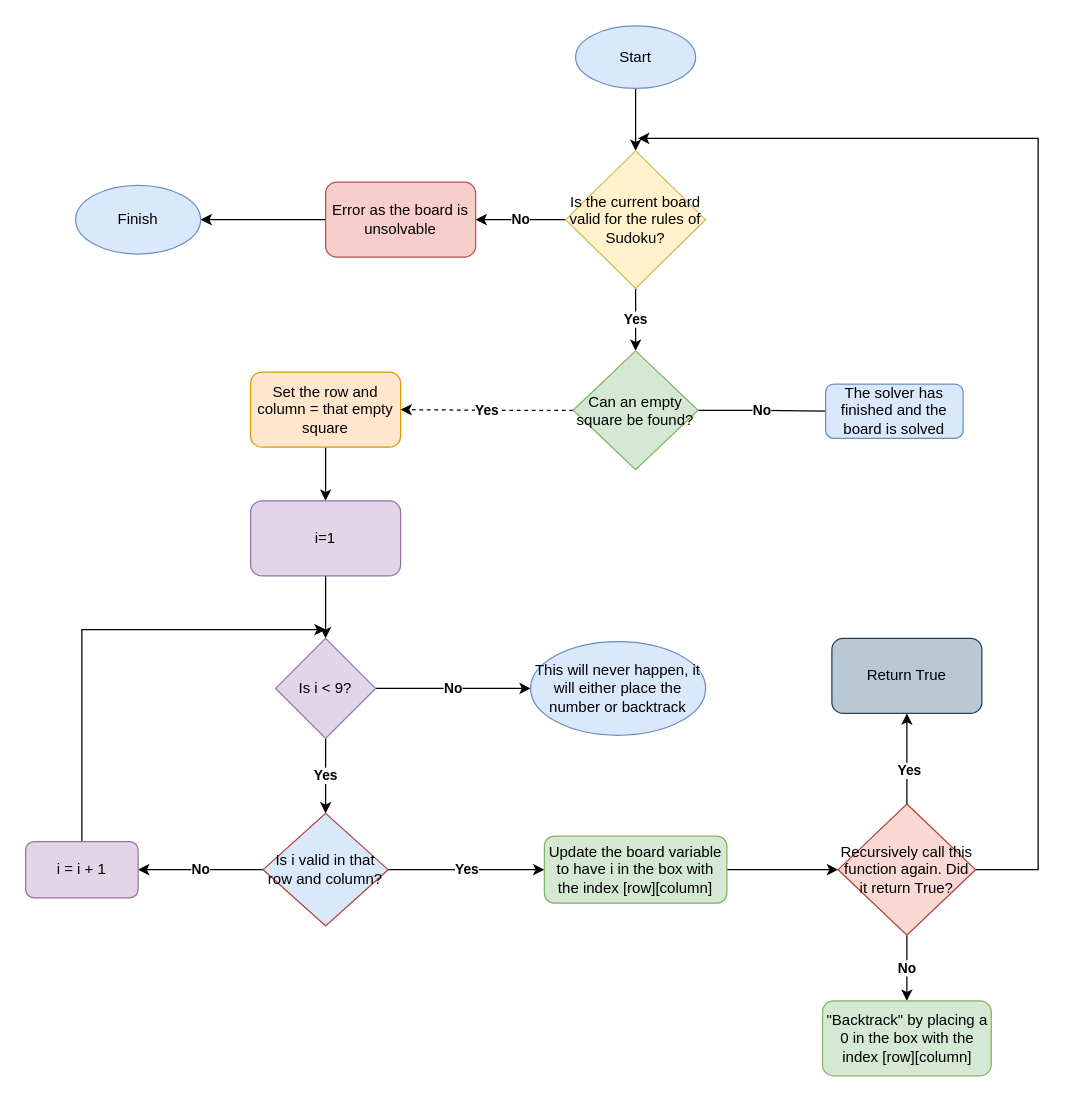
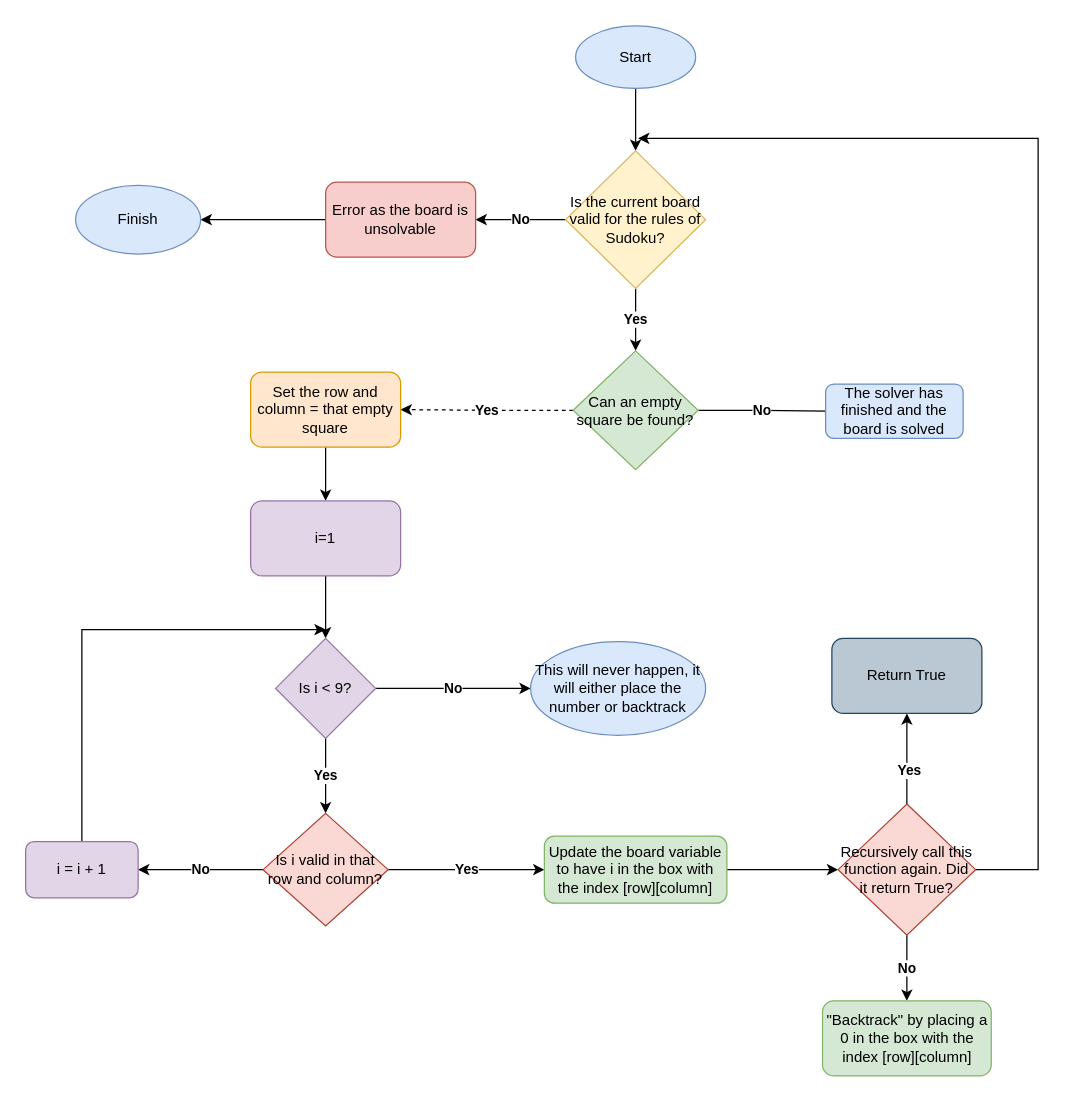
(326, 869) -> (326, 869)
